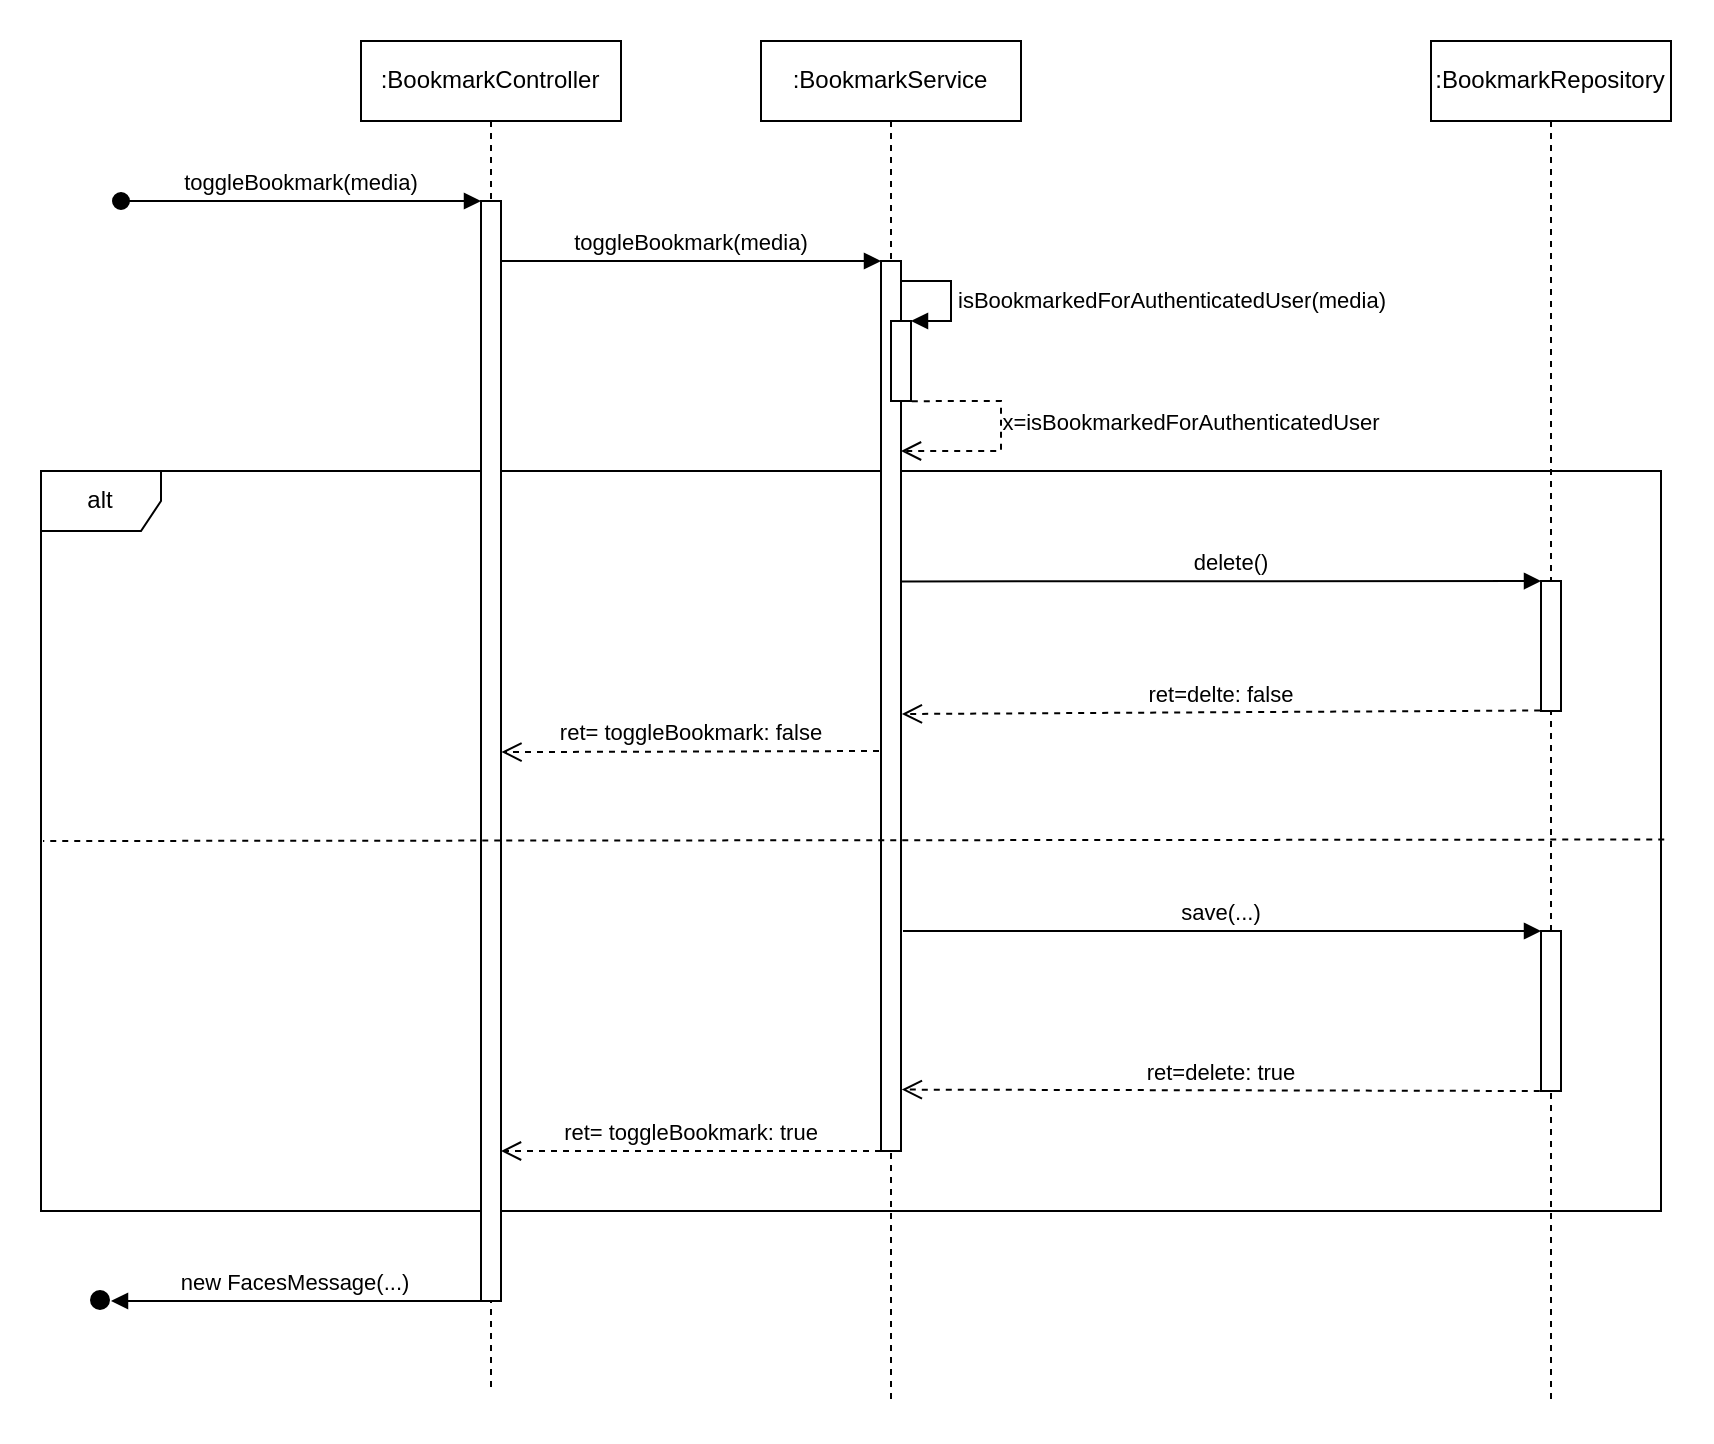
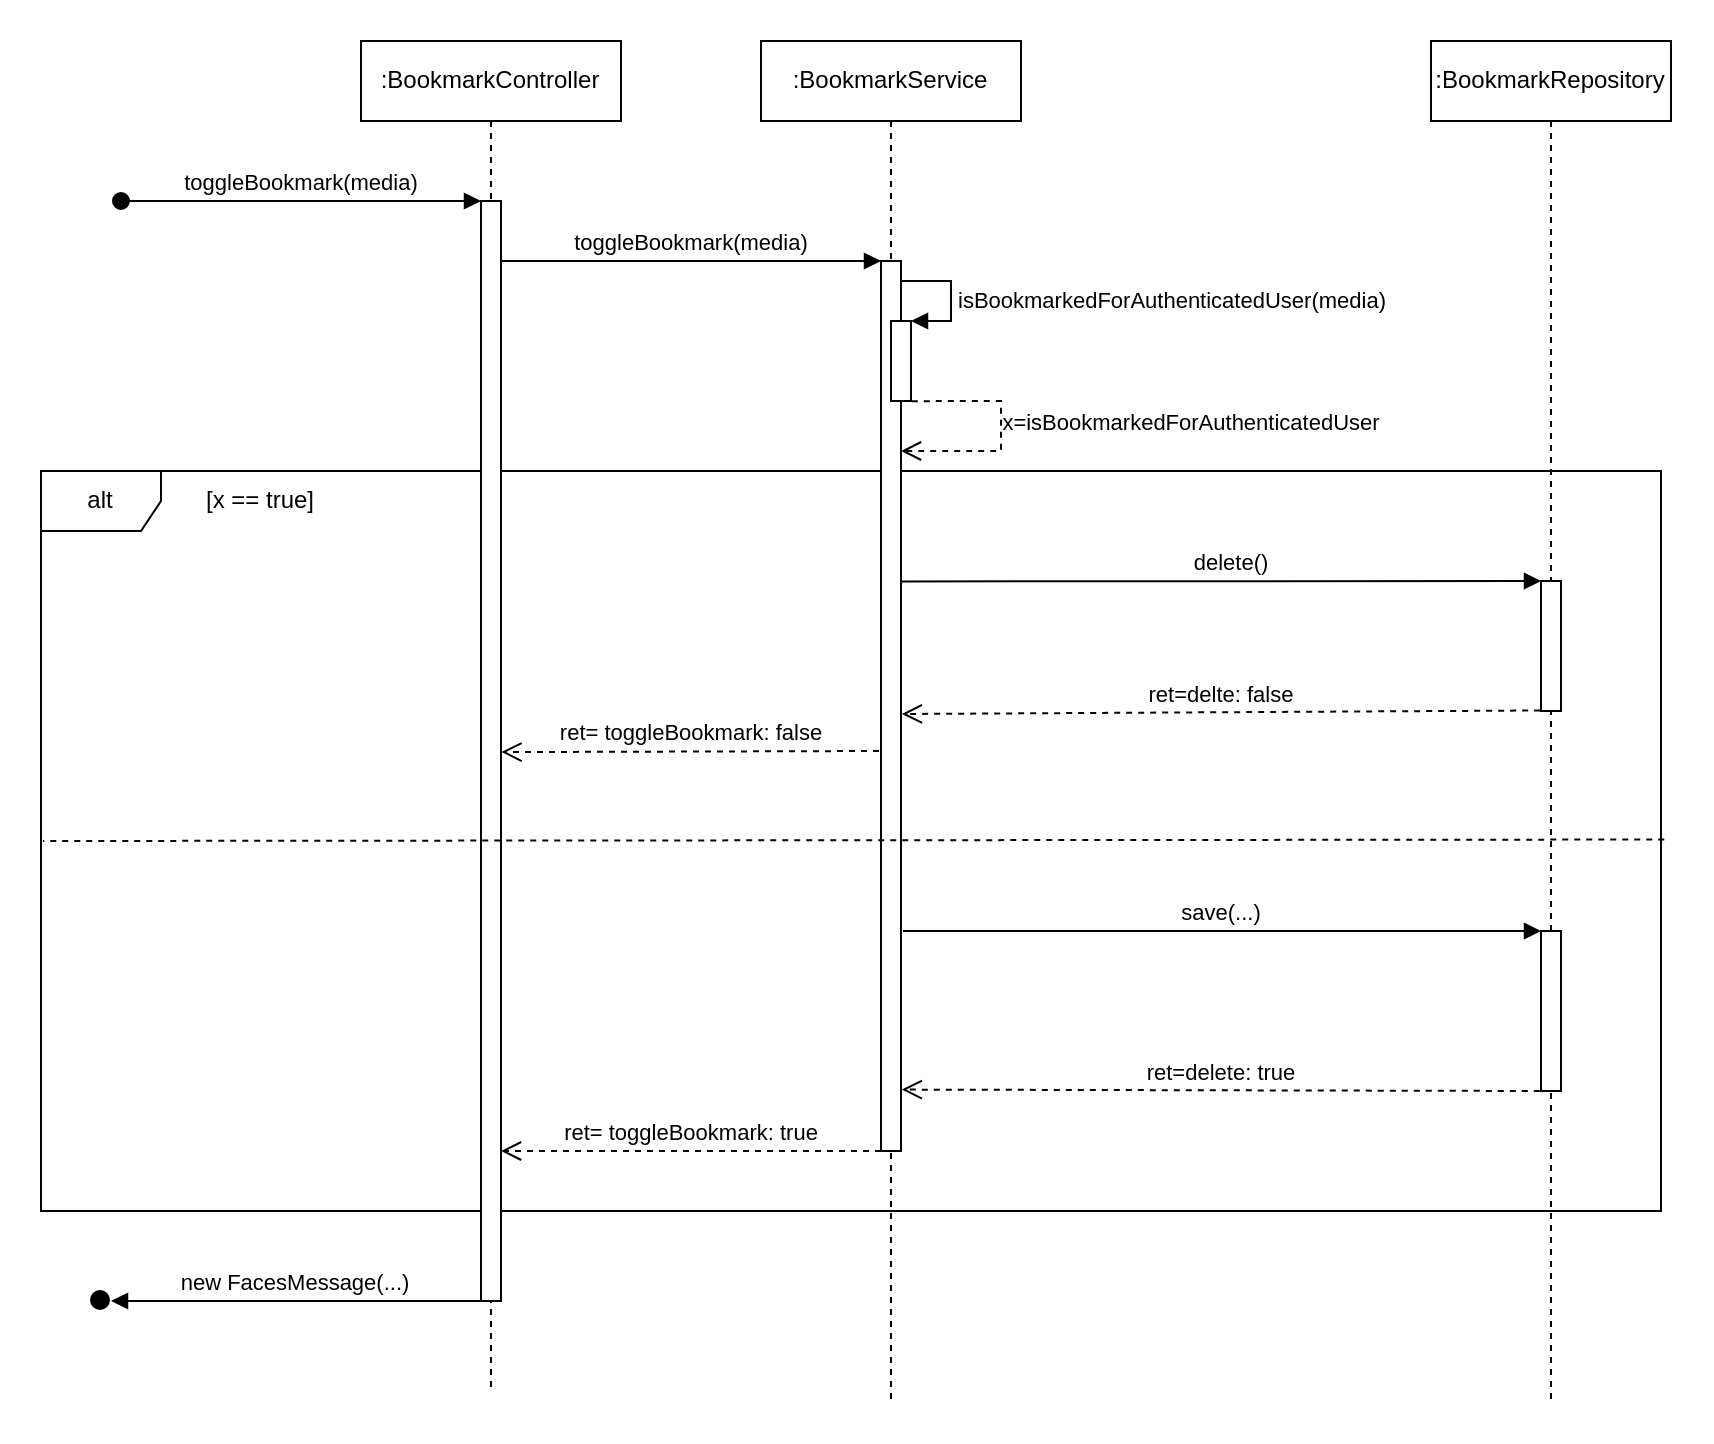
none -> (261, 501)
